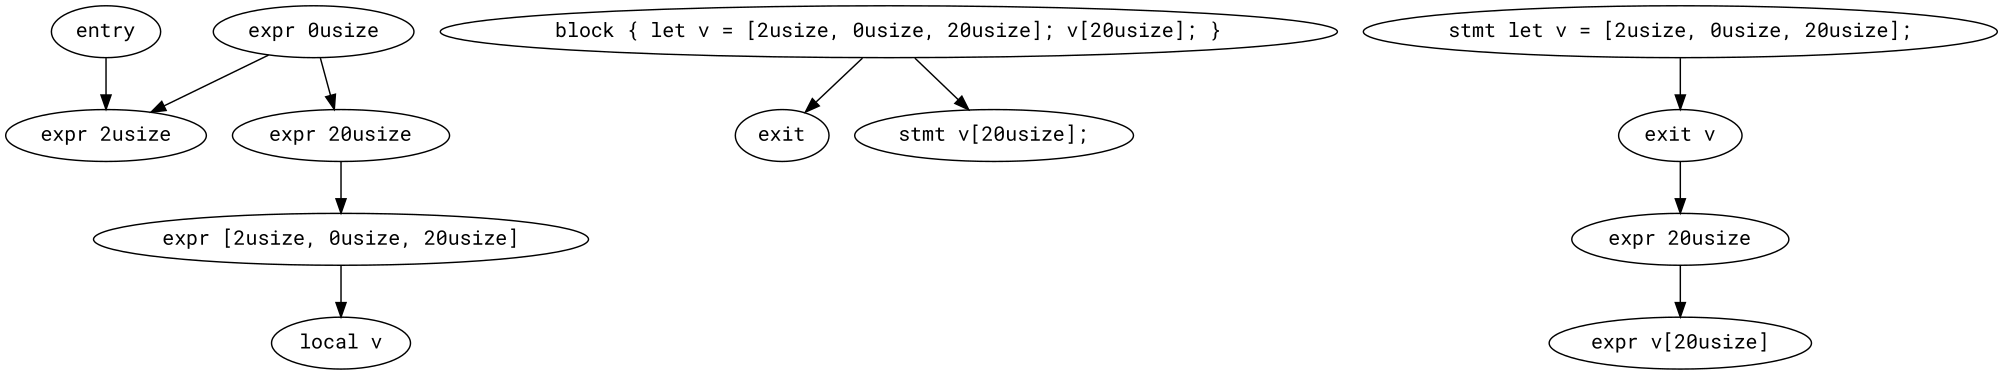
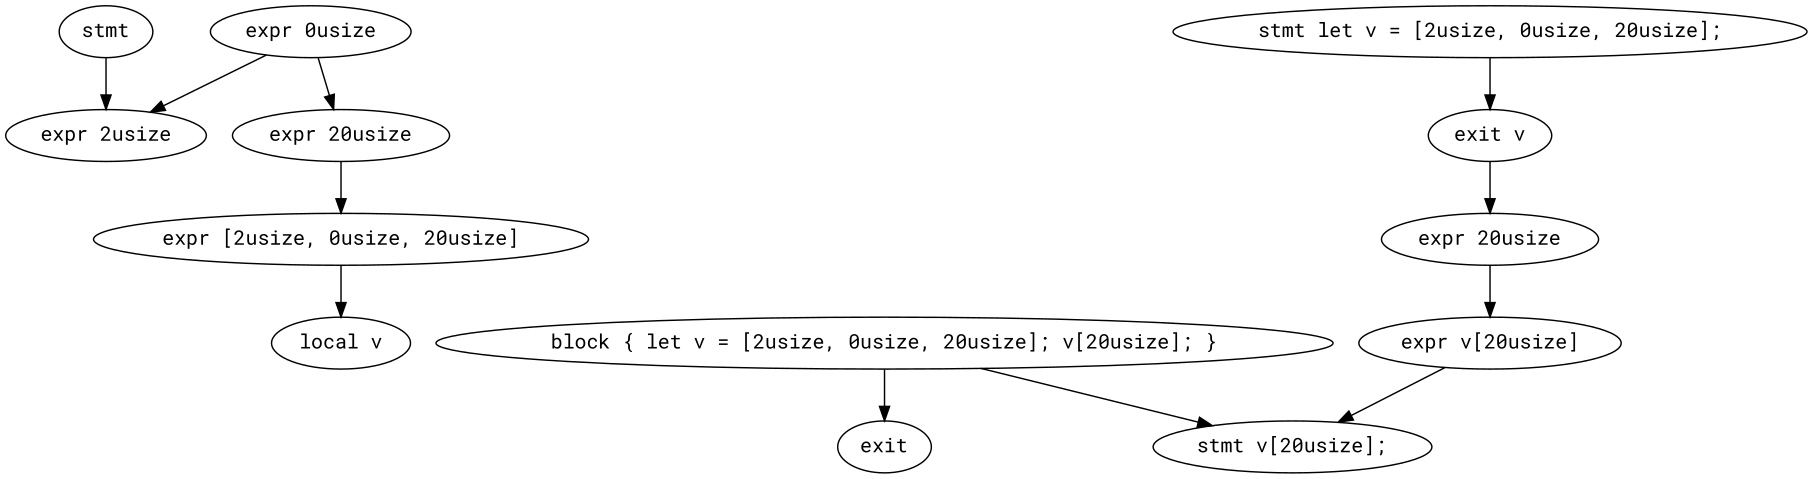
(106, 32) -> (106, 32)
none -> (1398, 392)
